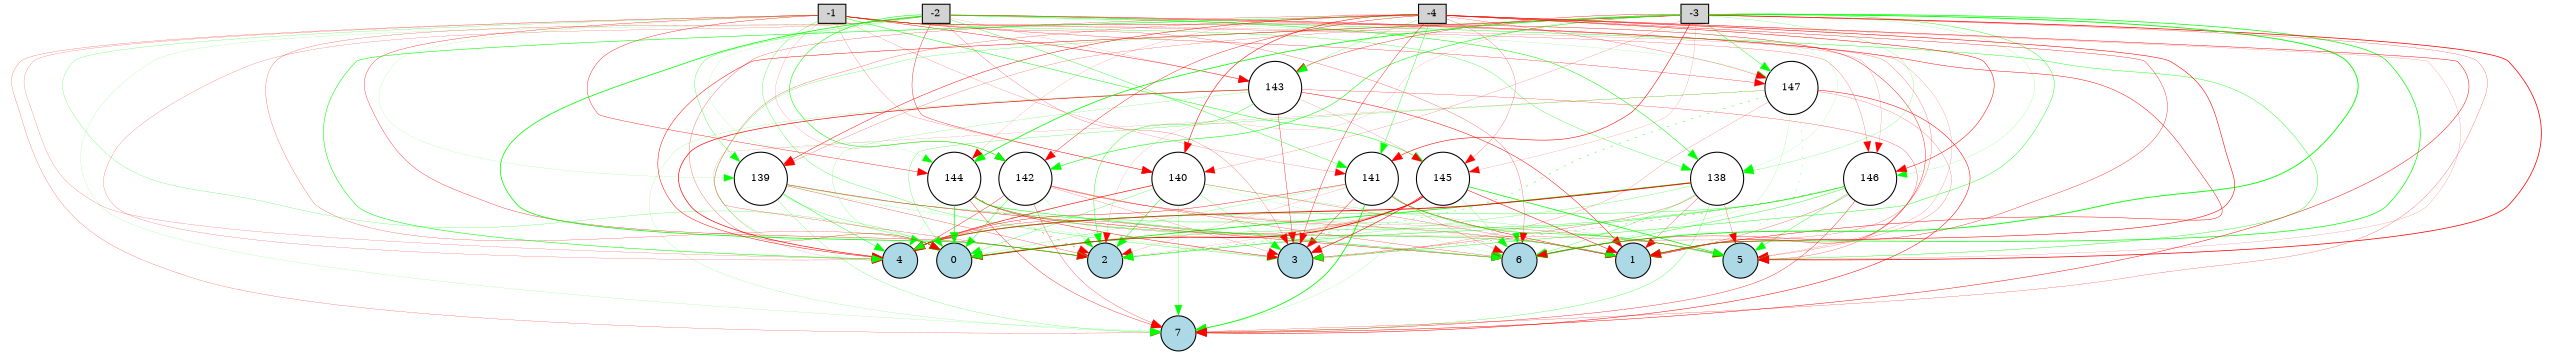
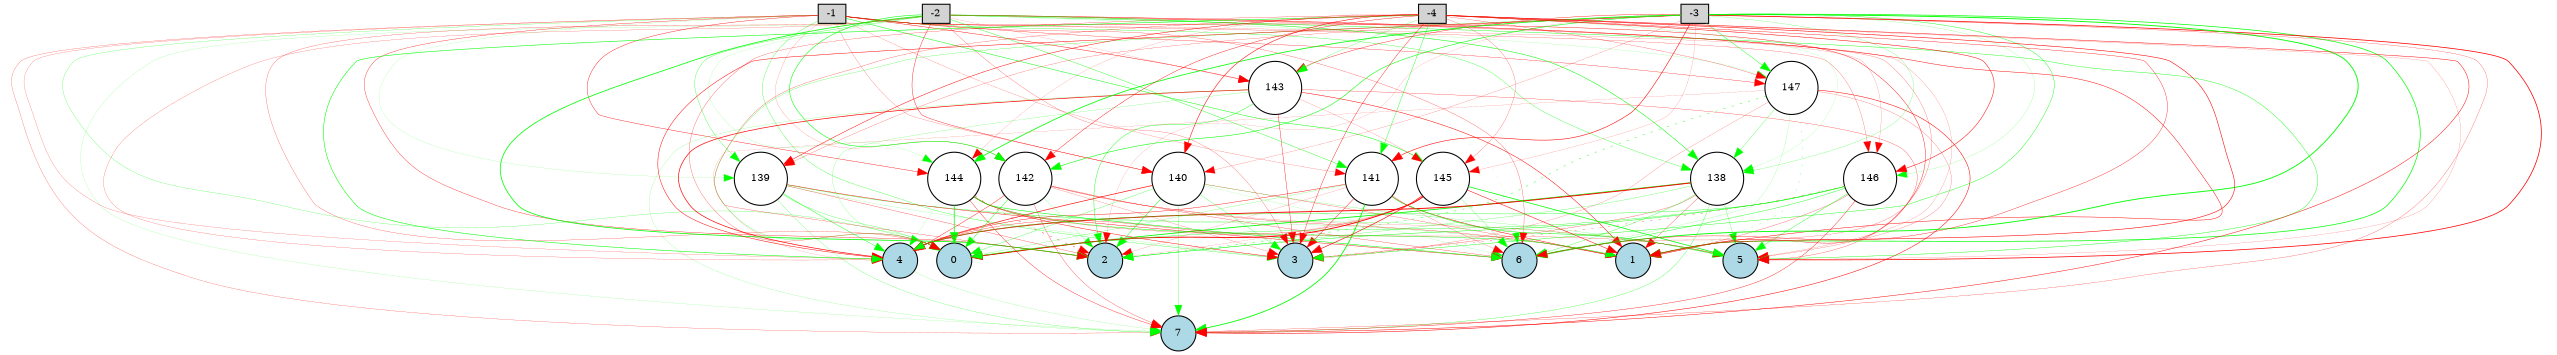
(1294, 118) -> (1758, 129)
(1729, 219) -> (1729, 219)
(1331, 288) -> (1030, 308)
